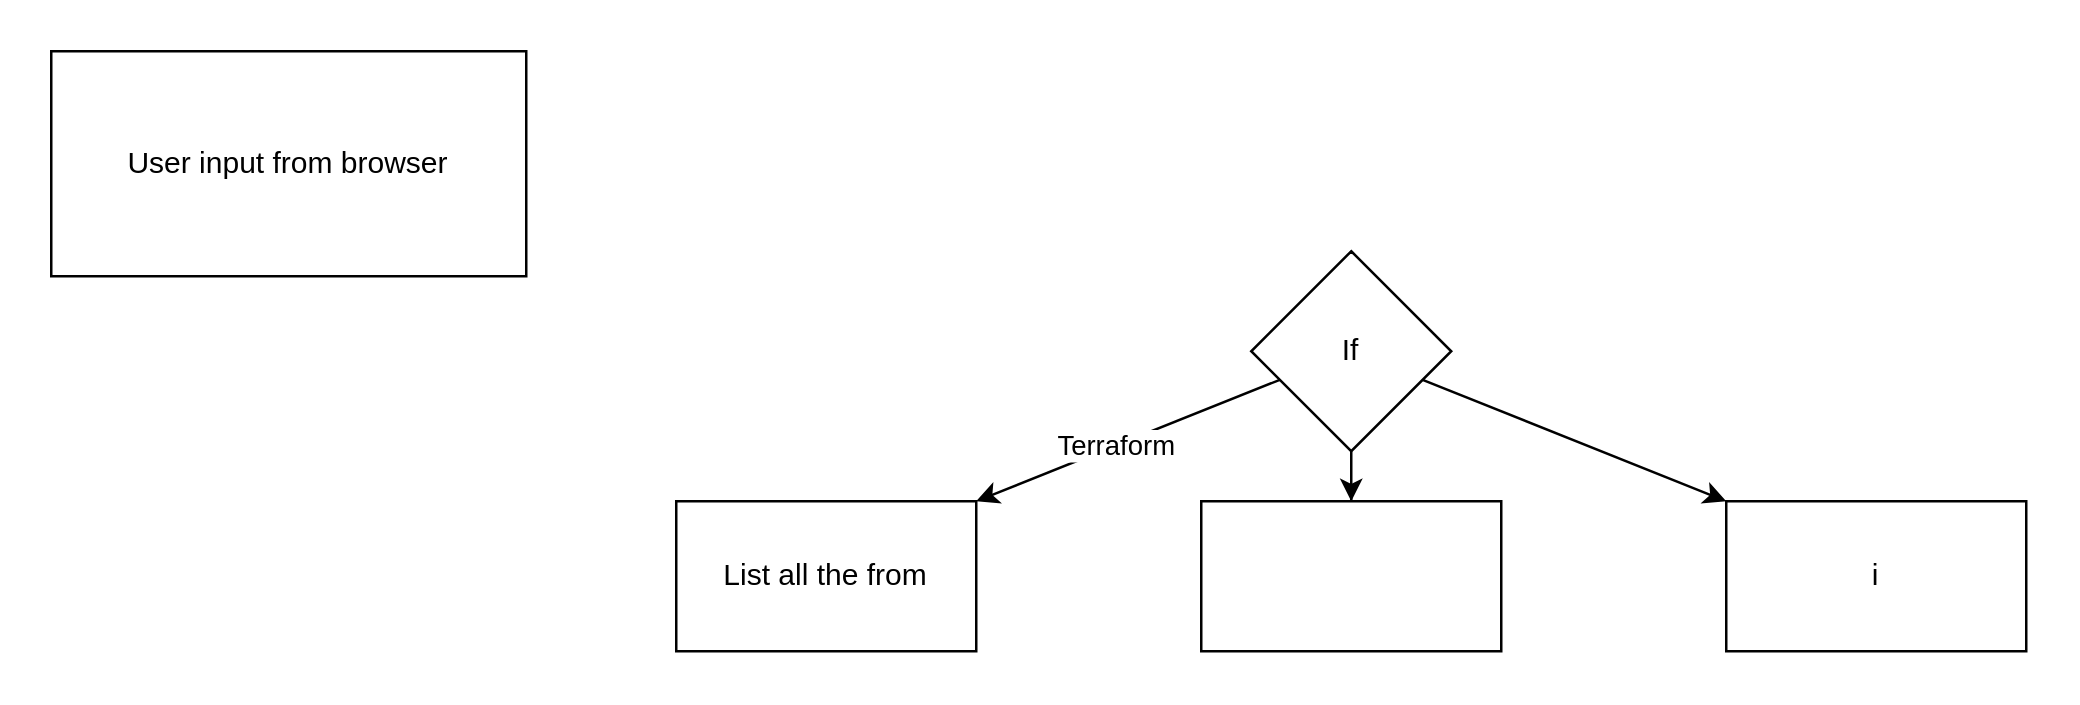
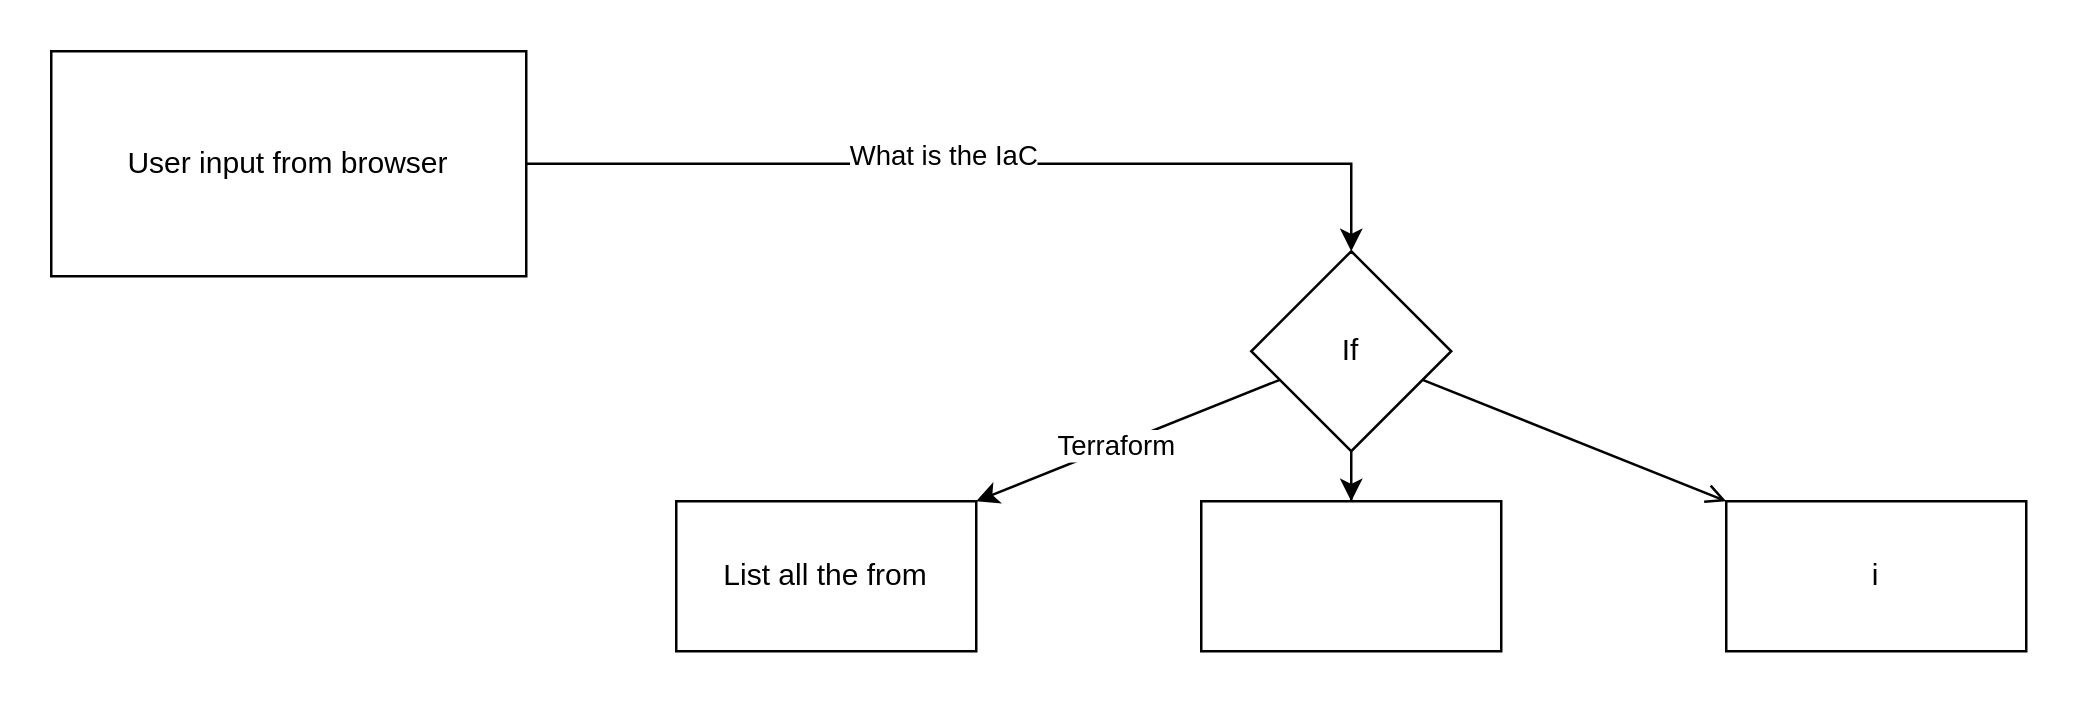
none -> (1209, 164)
(1710, 495) -> (1713, 496)
